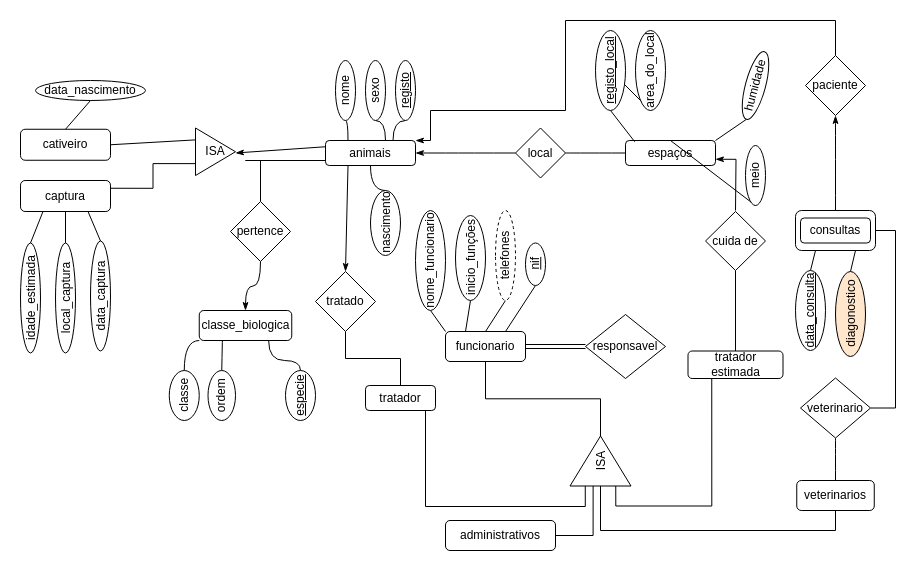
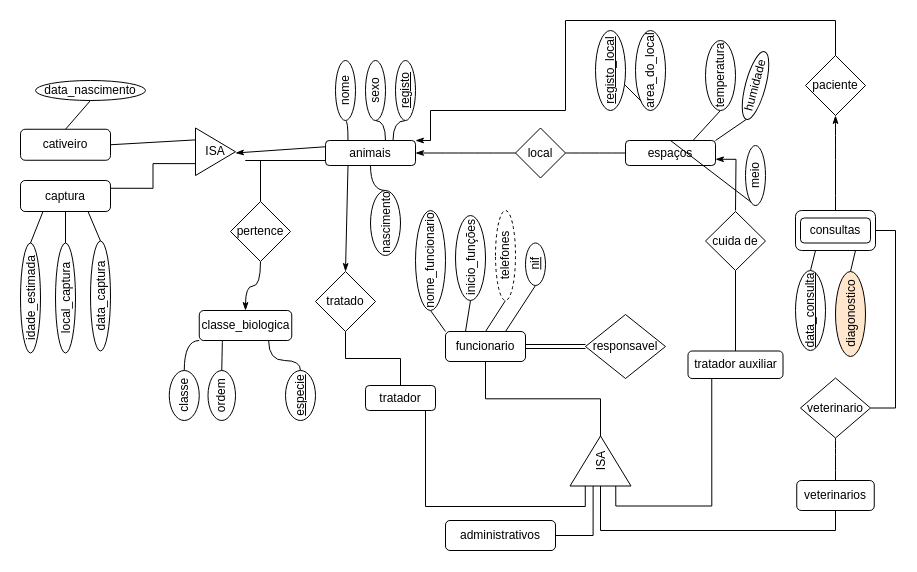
none -> (721, 76)
(622, 126) -> none
none -> (707, 126)
(736, 365) -> (736, 365)
